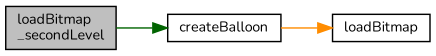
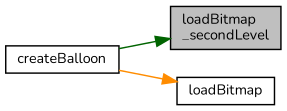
(134, 28) -> (137, 45)
